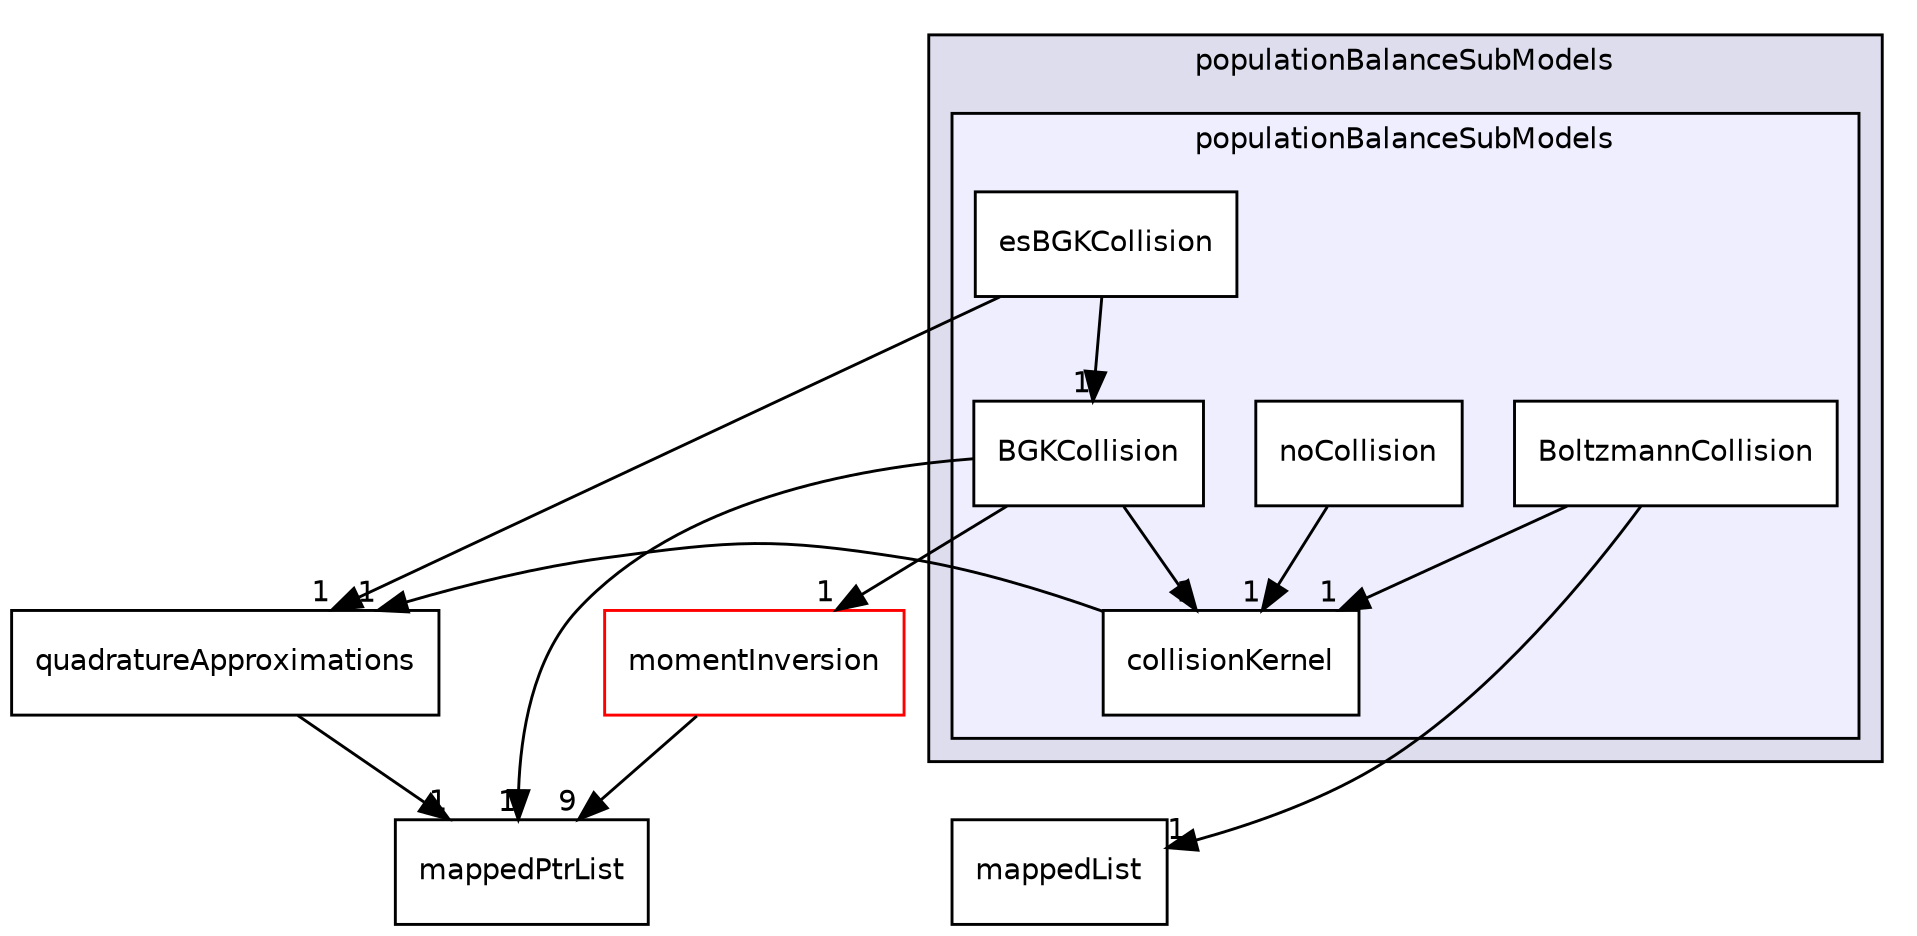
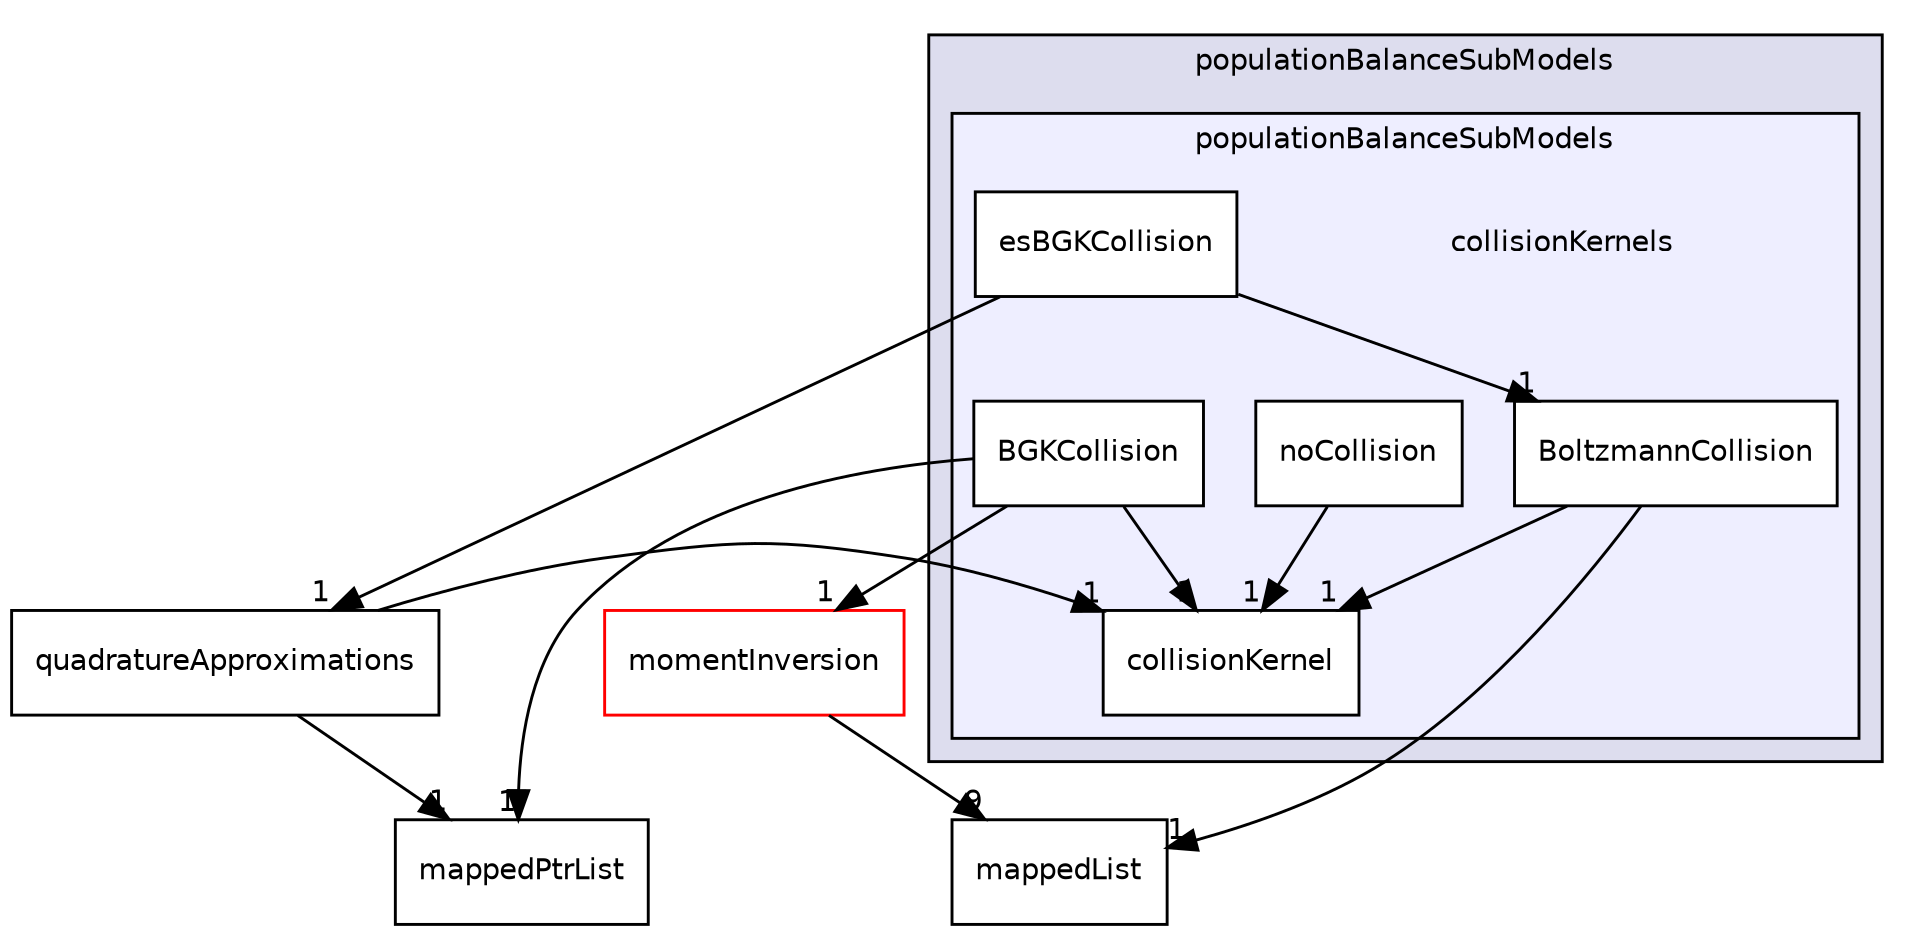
none -> (1562, 244)
(1099, 335) -> (1374, 343)
(756, 544) -> (726, 545)
(649, 758) -> (895, 759)
